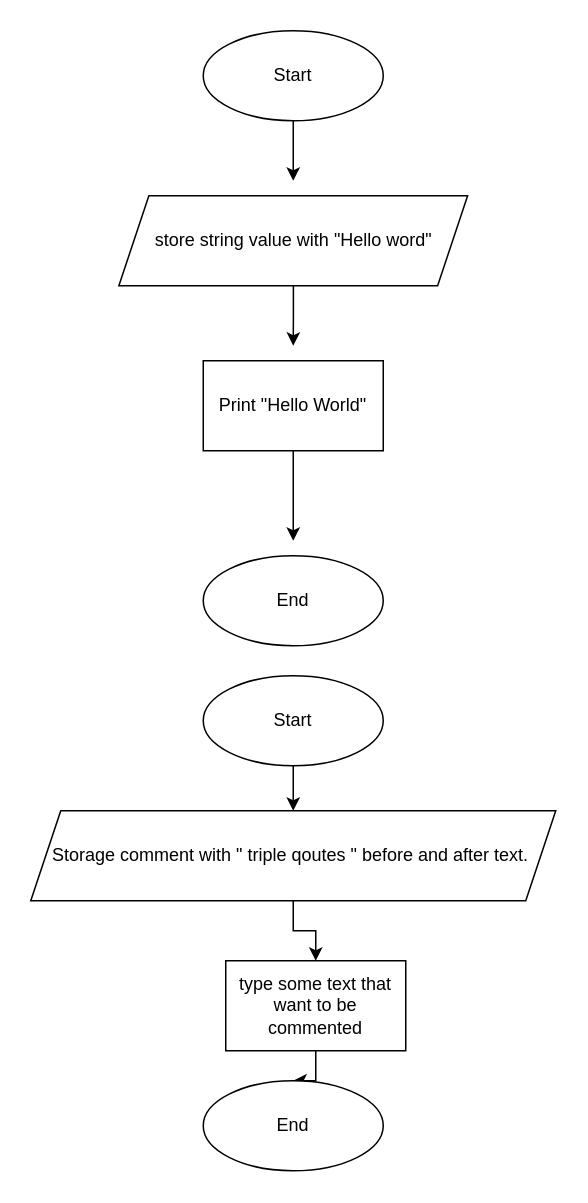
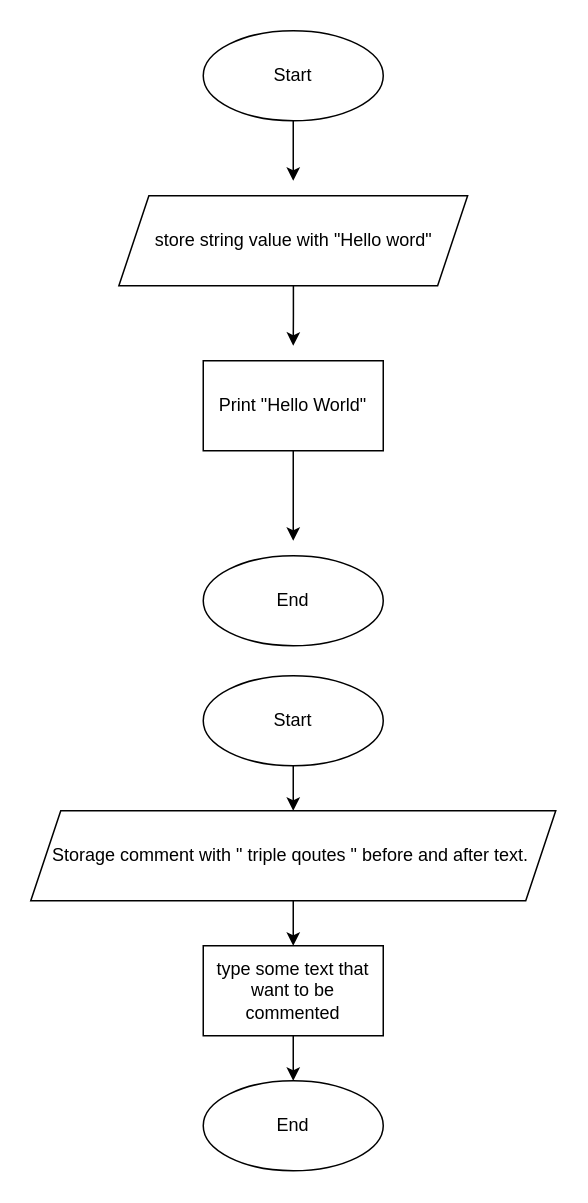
(316, 1006) -> (293, 991)
